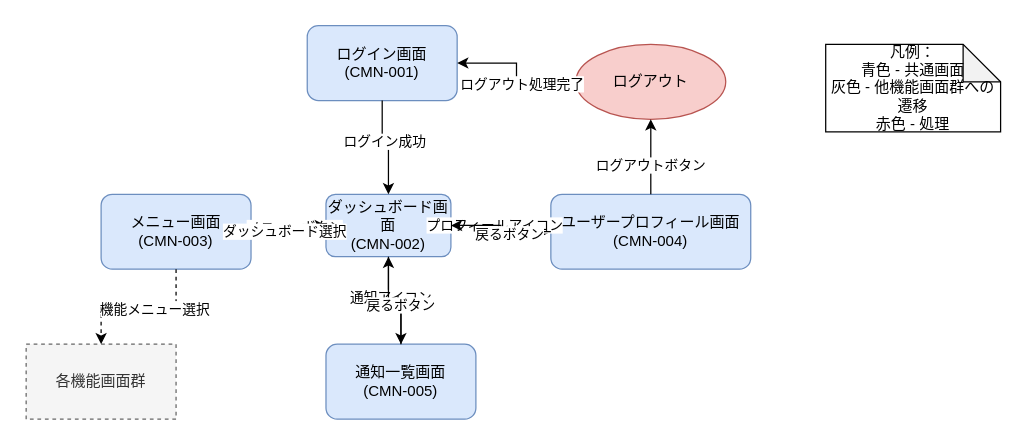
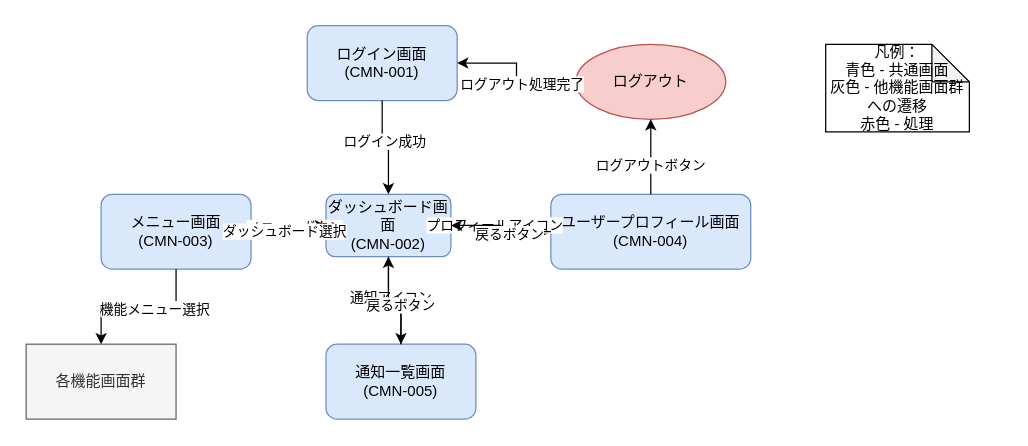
(913, 88) -> (898, 88)
(176, 286) -> (176, 286)
(101, 382) -> (101, 382)
